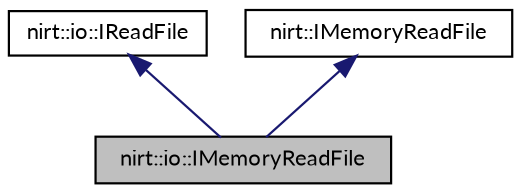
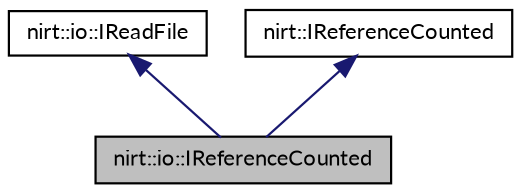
(379, 33) -> (379, 33)
(243, 160) -> (243, 160)
